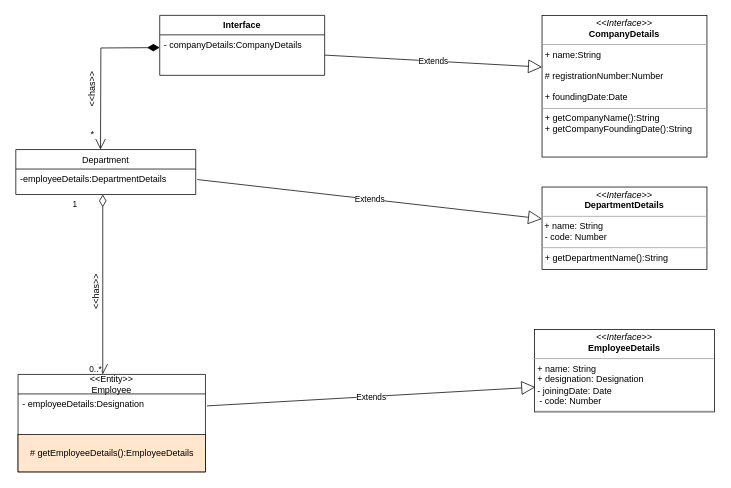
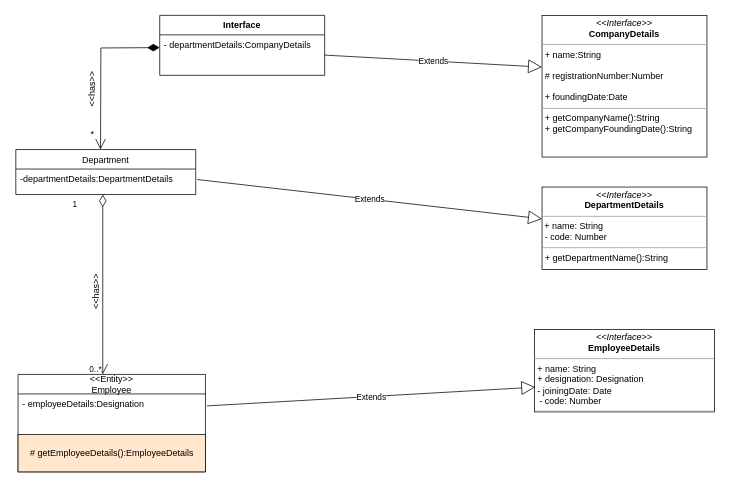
(235, 45) -> (242, 45)
(98, 179) -> (104, 179)
